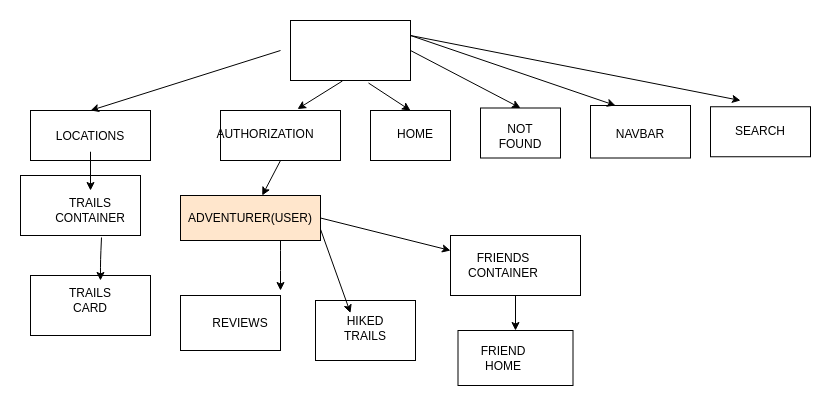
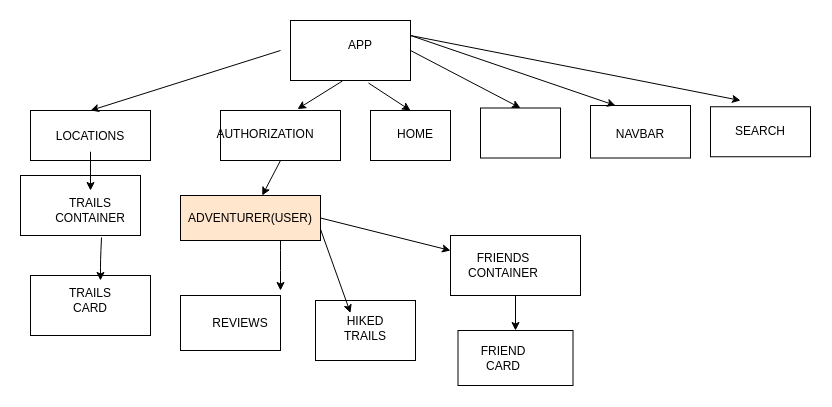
none -> (361, 46)
(521, 137) -> none
(504, 359) -> (504, 359)
